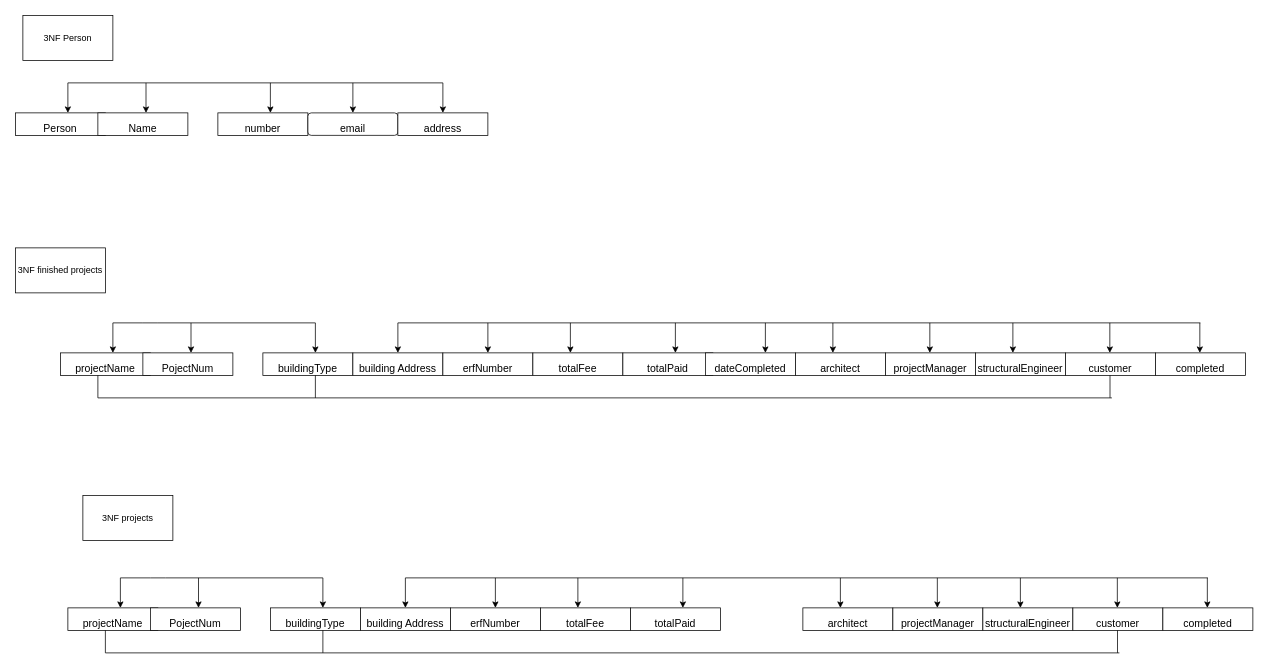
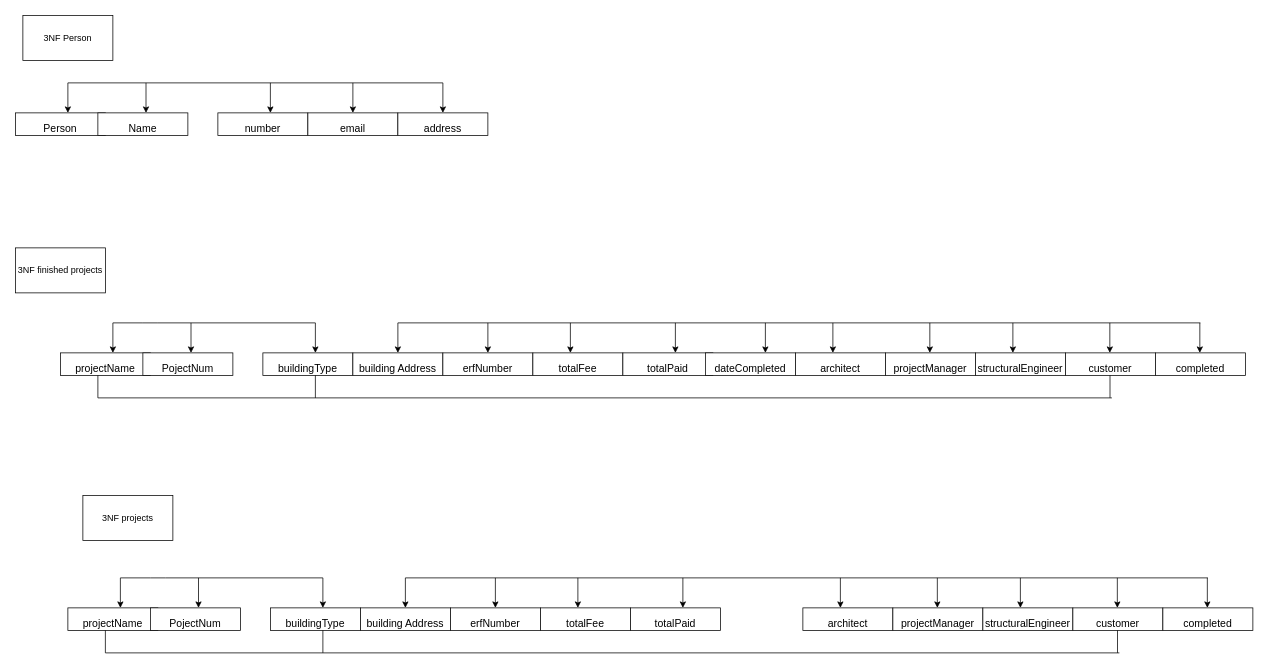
(353, 124) -> (353, 124)
